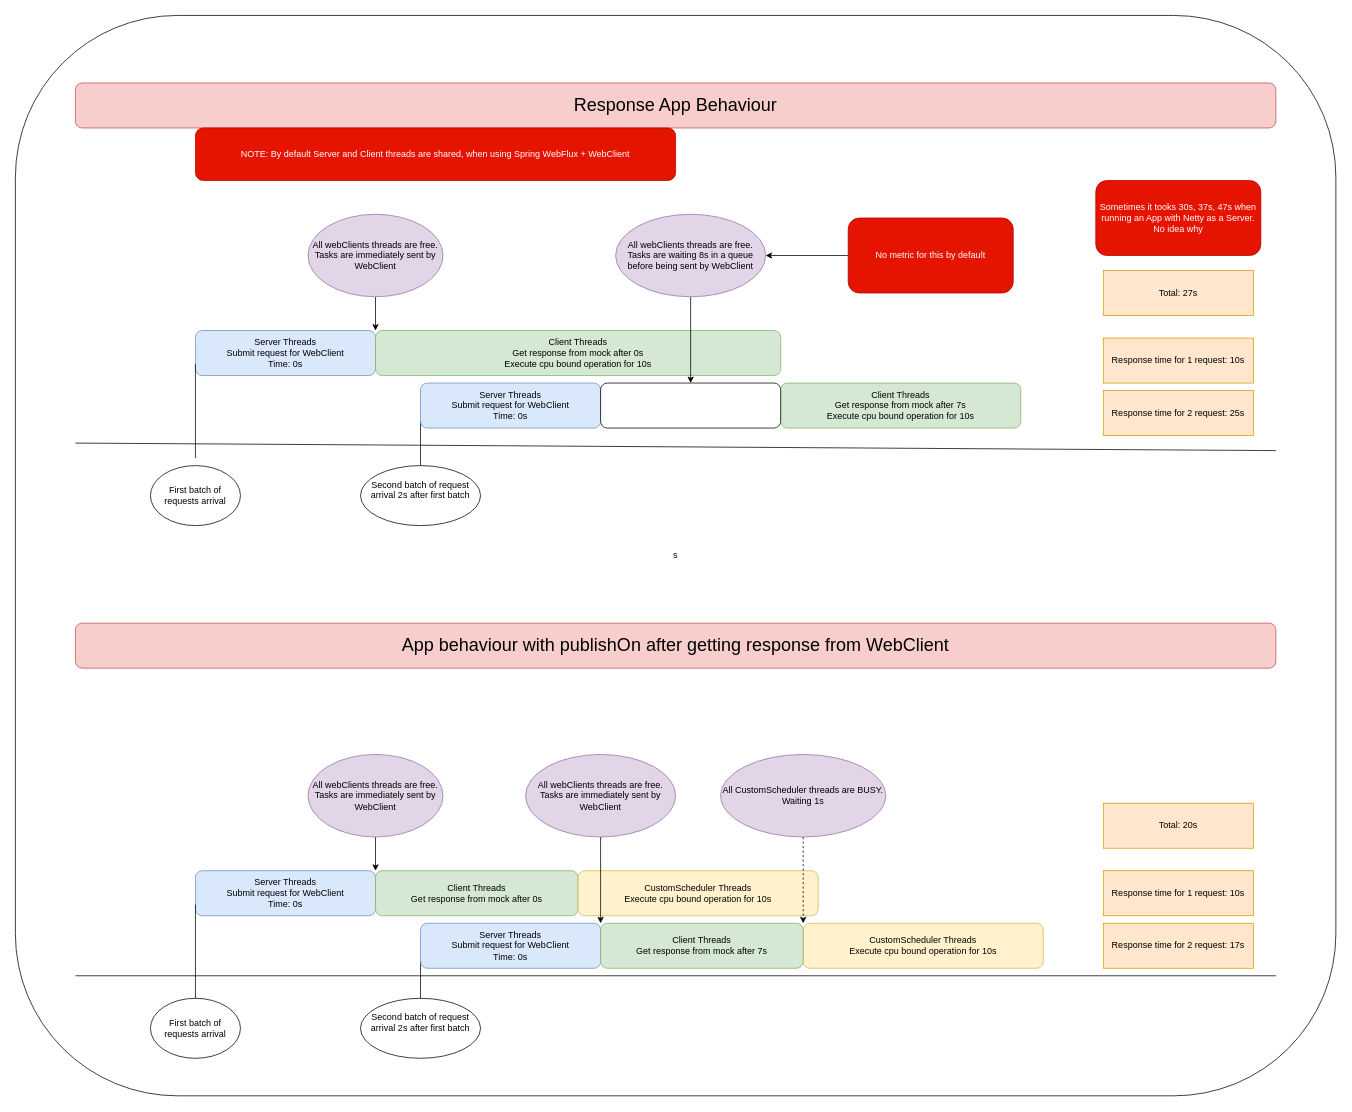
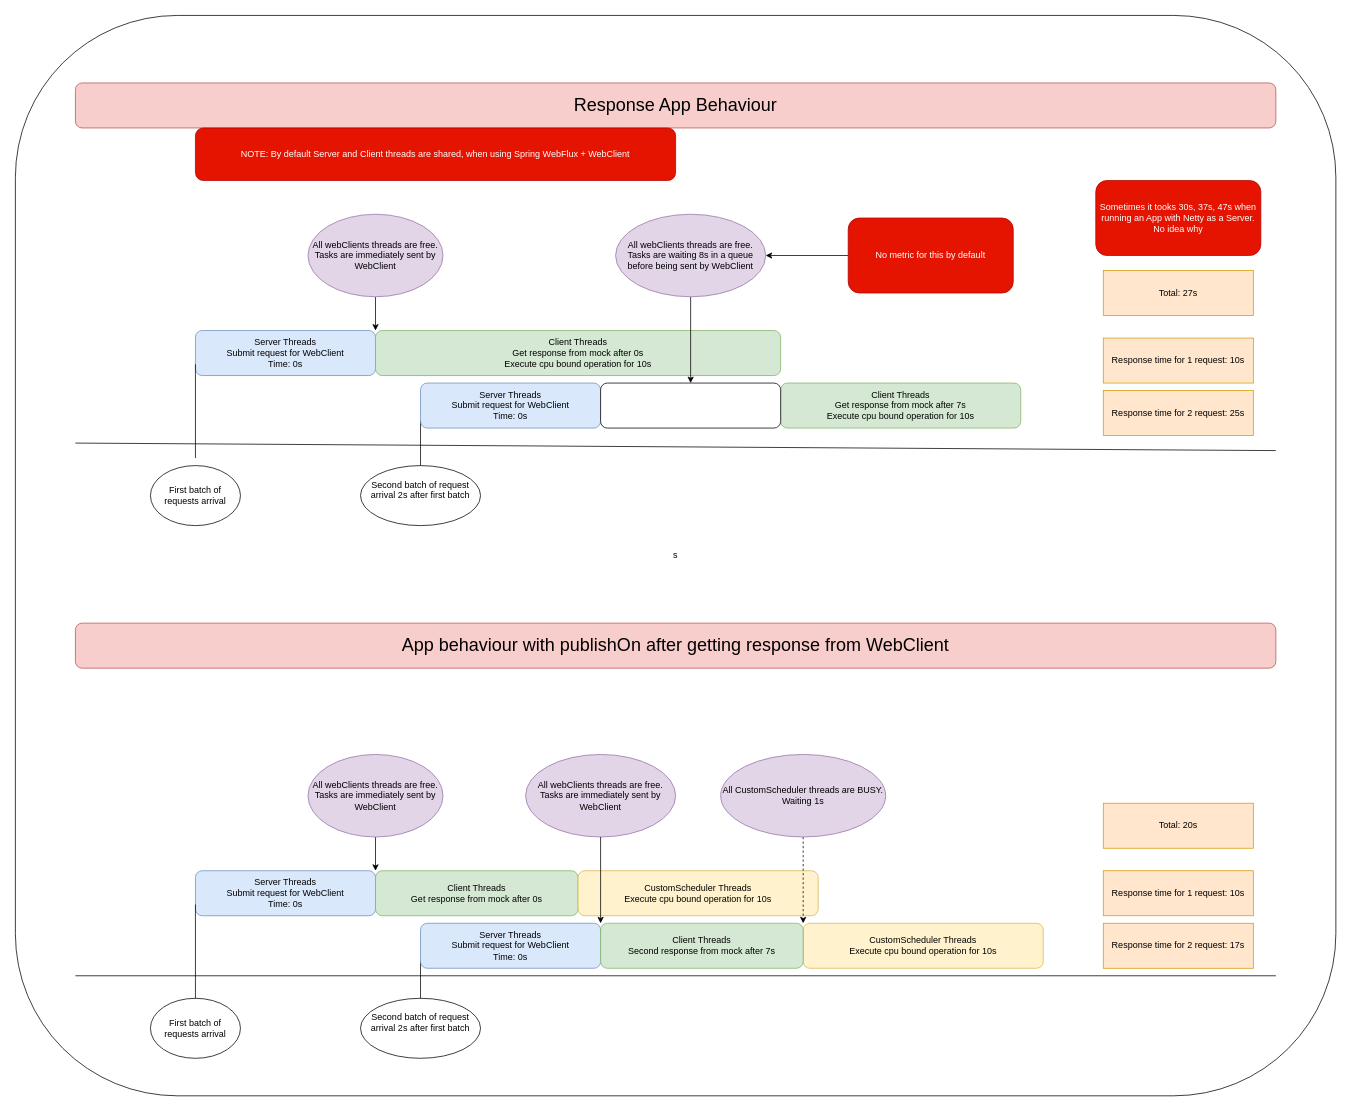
(702, 945) -> (702, 945)
